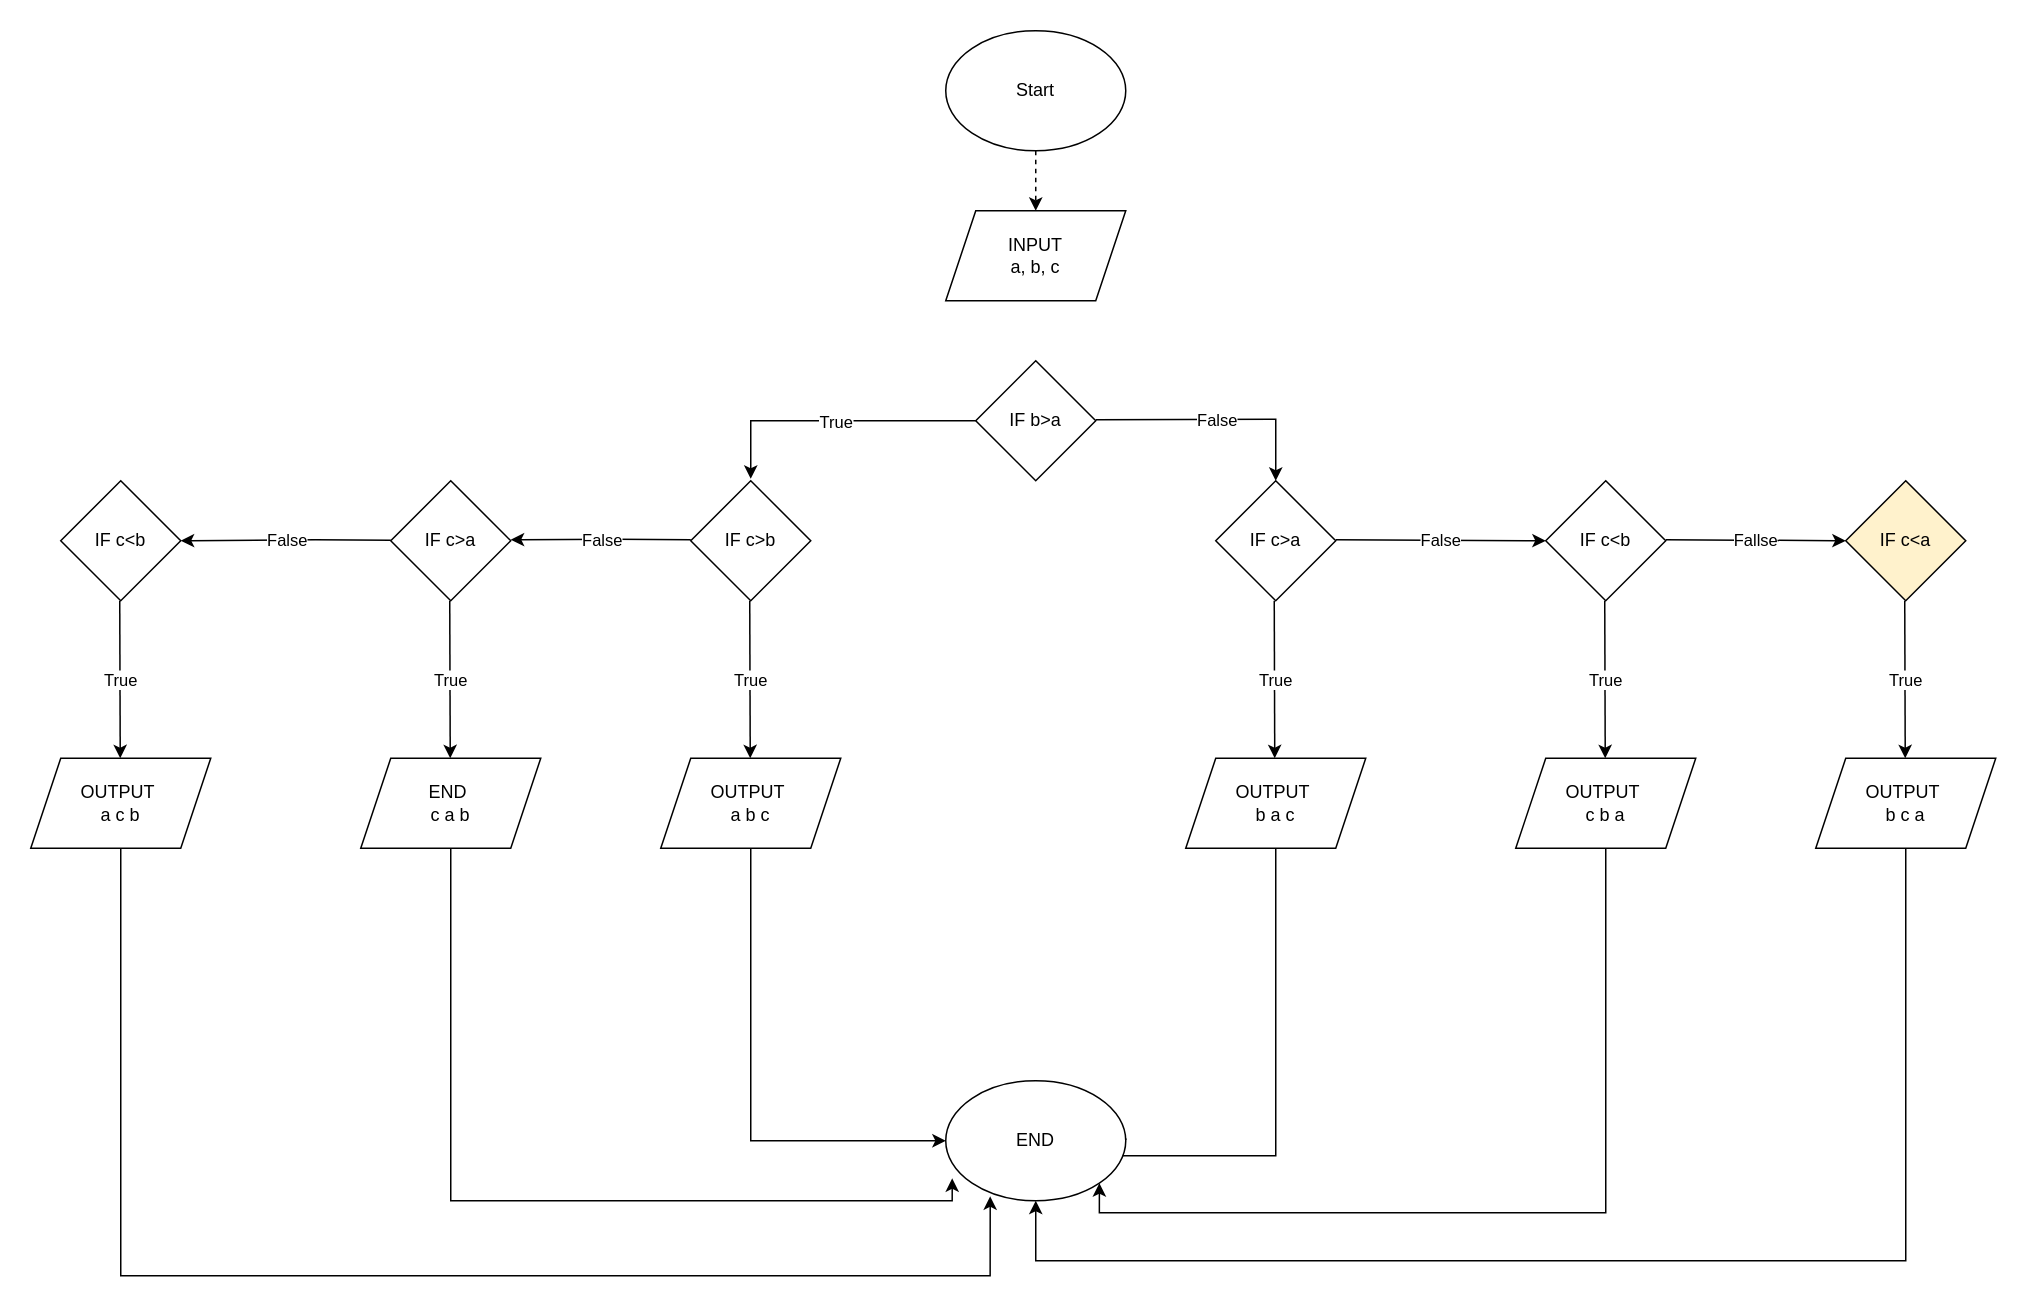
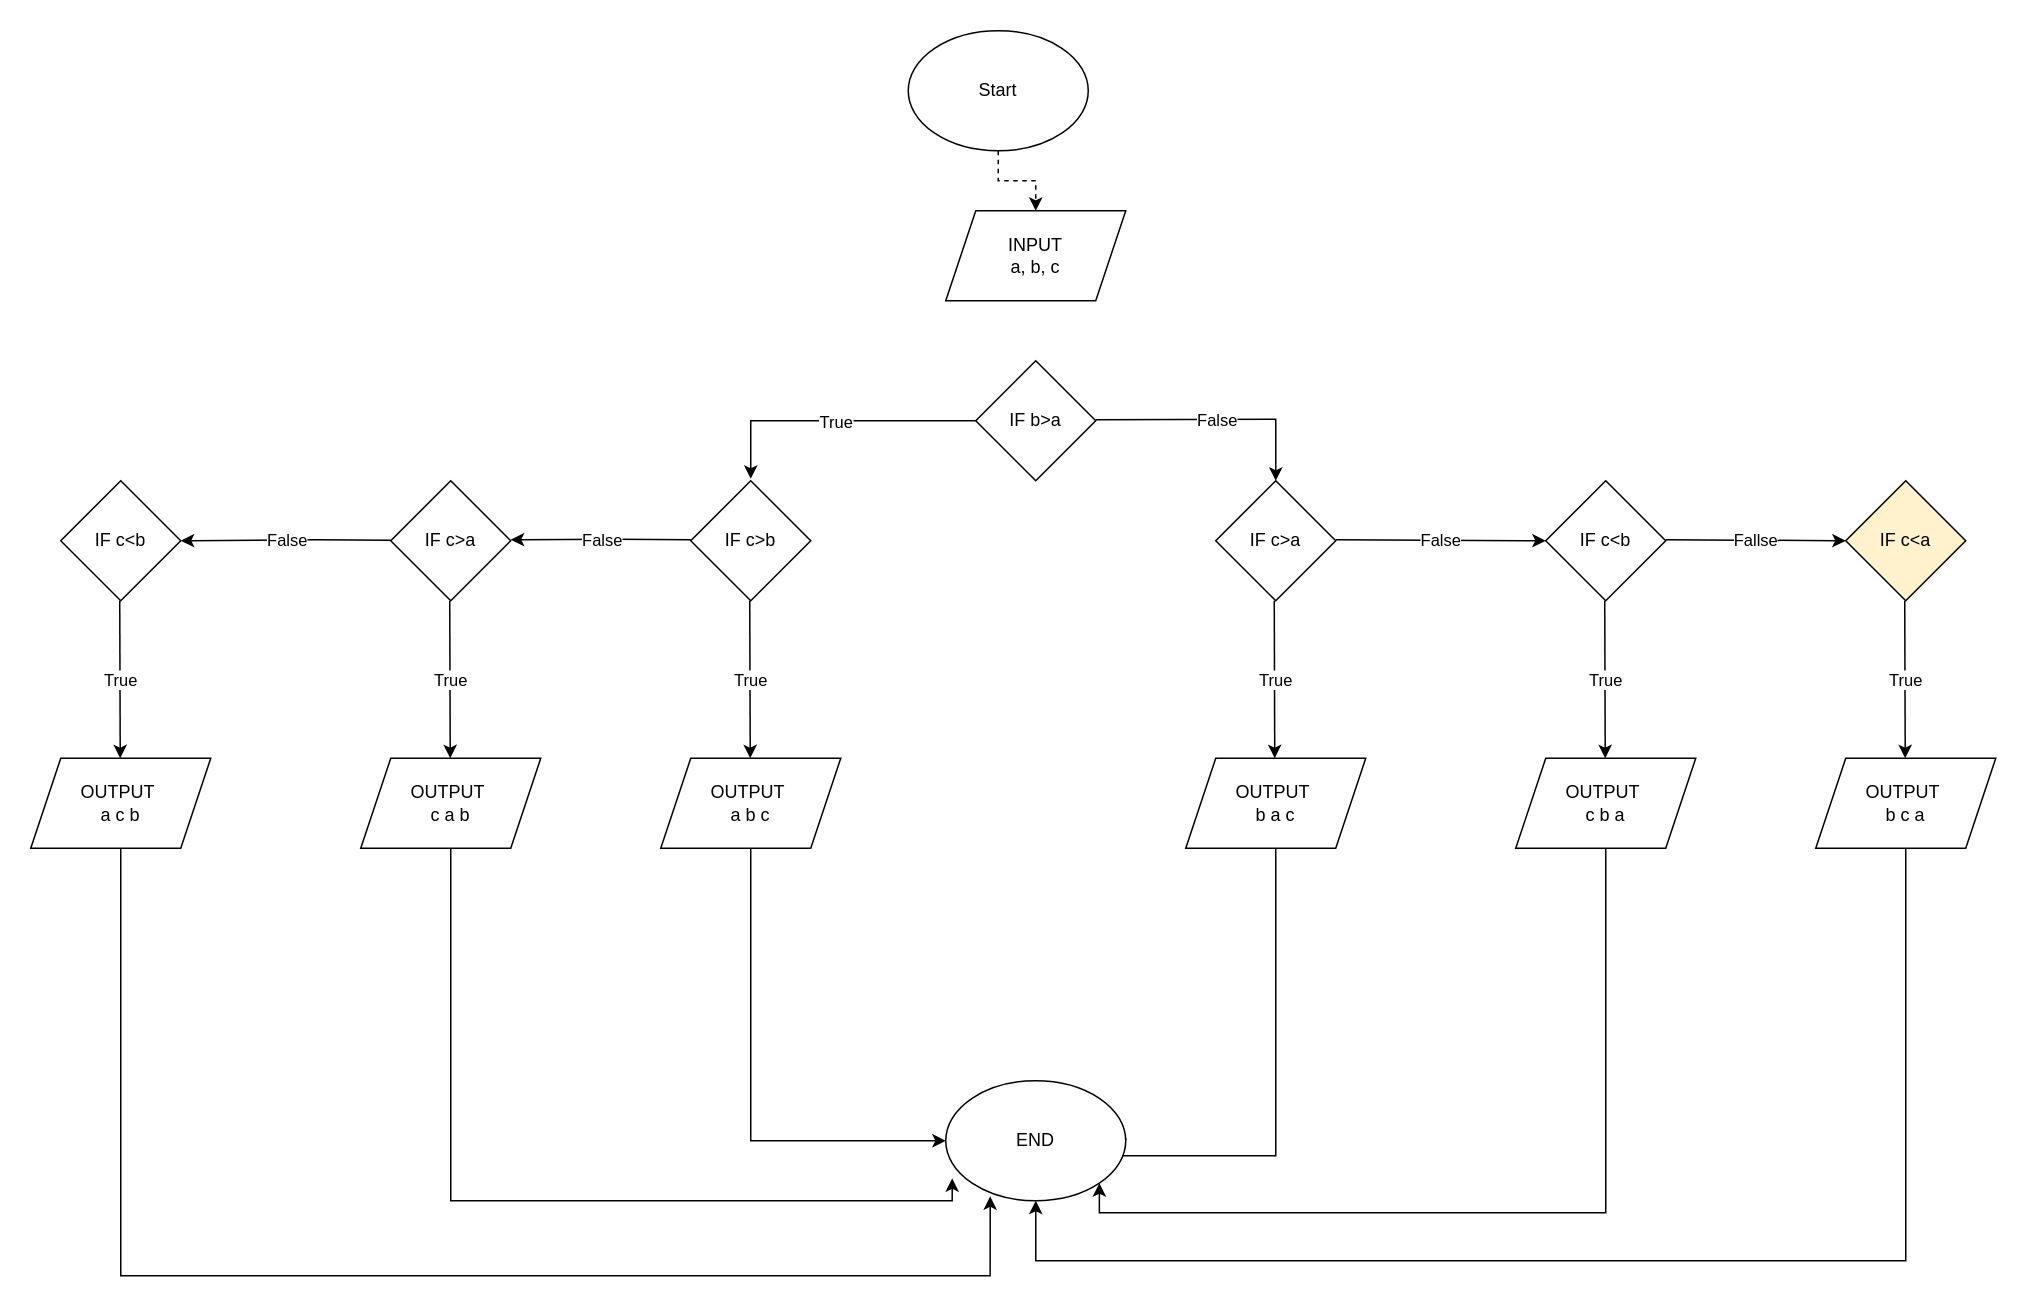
(1036, 91) -> (998, 91)
(451, 803) -> (451, 803)
